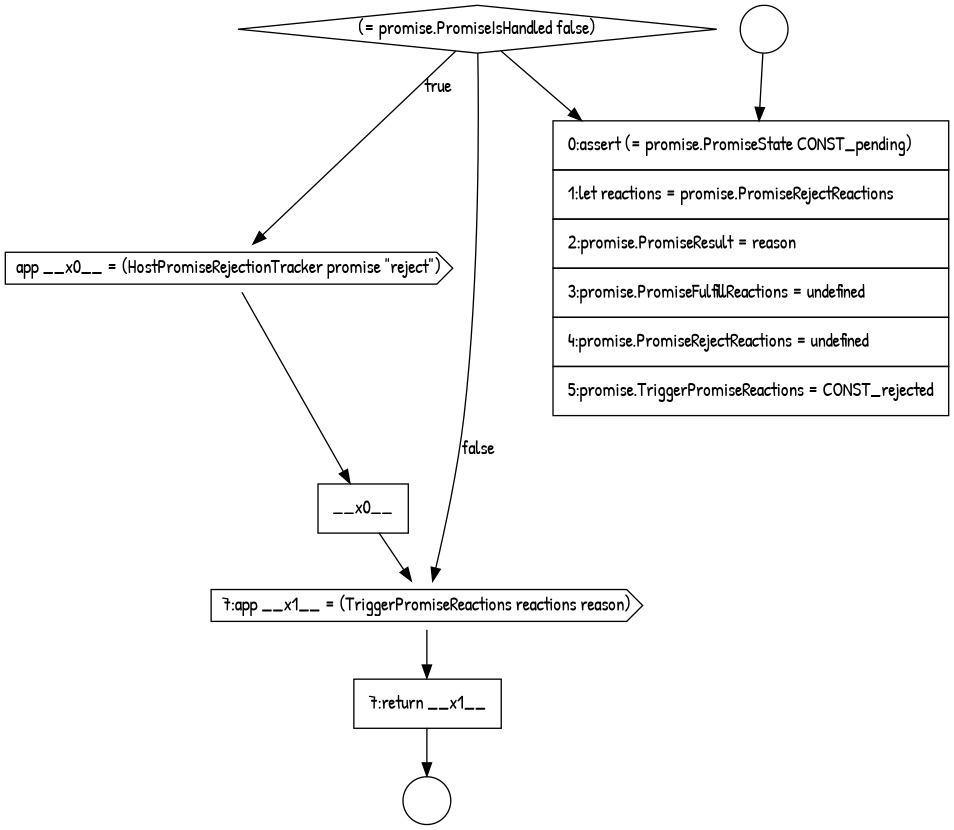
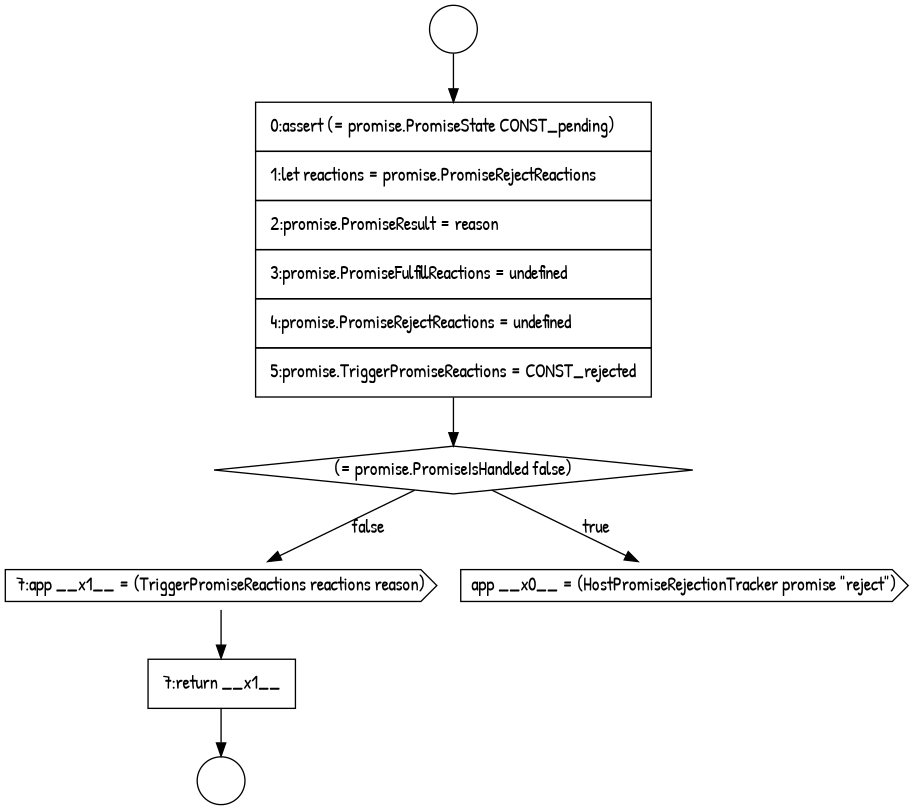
(536, 81) -> (453, 415)
(363, 508) -> none
